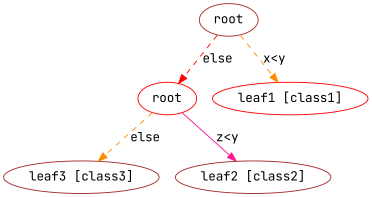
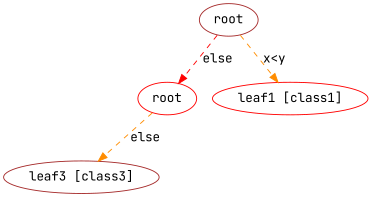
(253, 177) -> none
